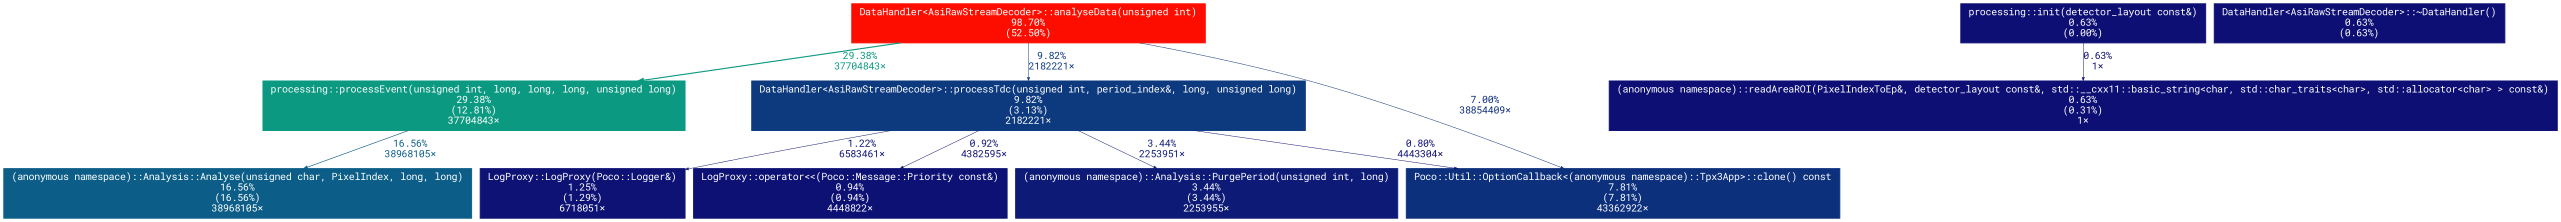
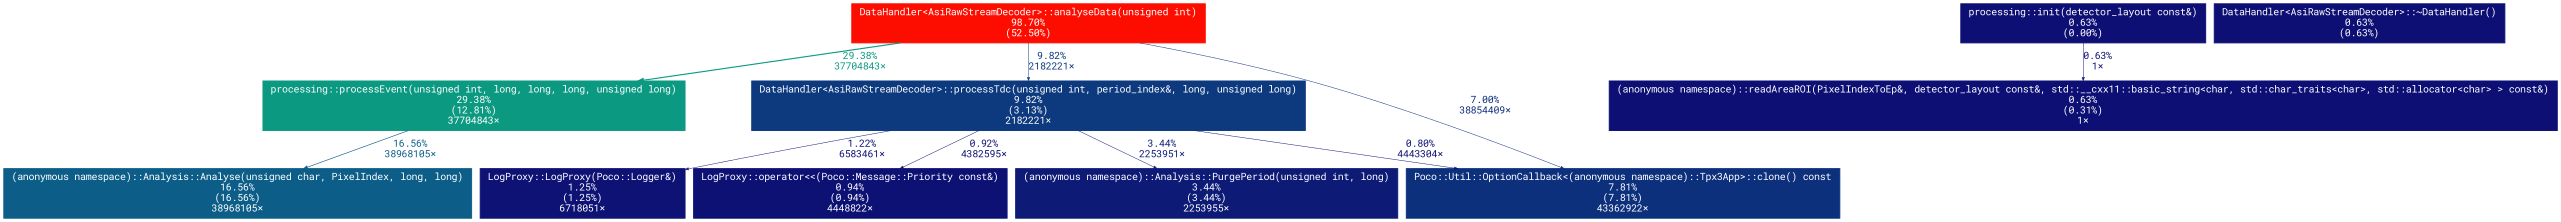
(583, 193) -> (583, 193)
